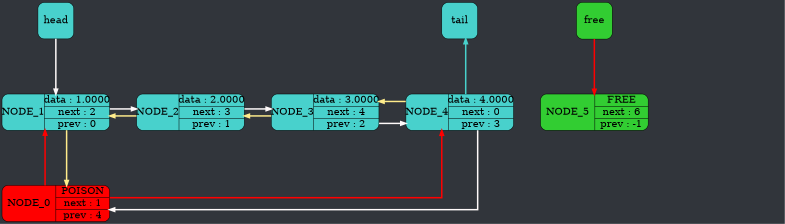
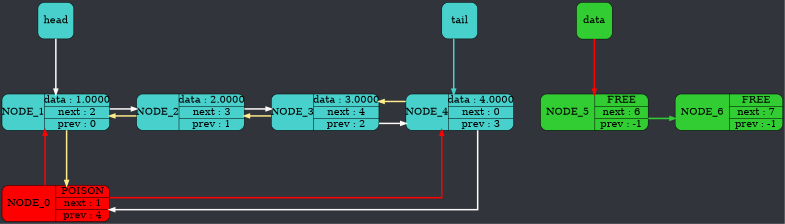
(594, 21) -> (594, 21)
(466, 69) -> (454, 64)
none -> (729, 112)
